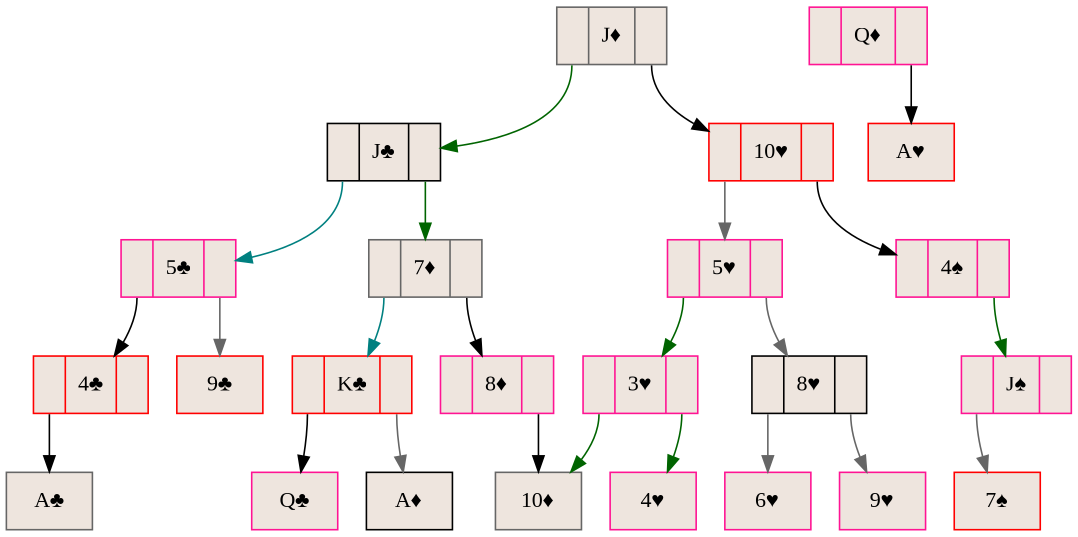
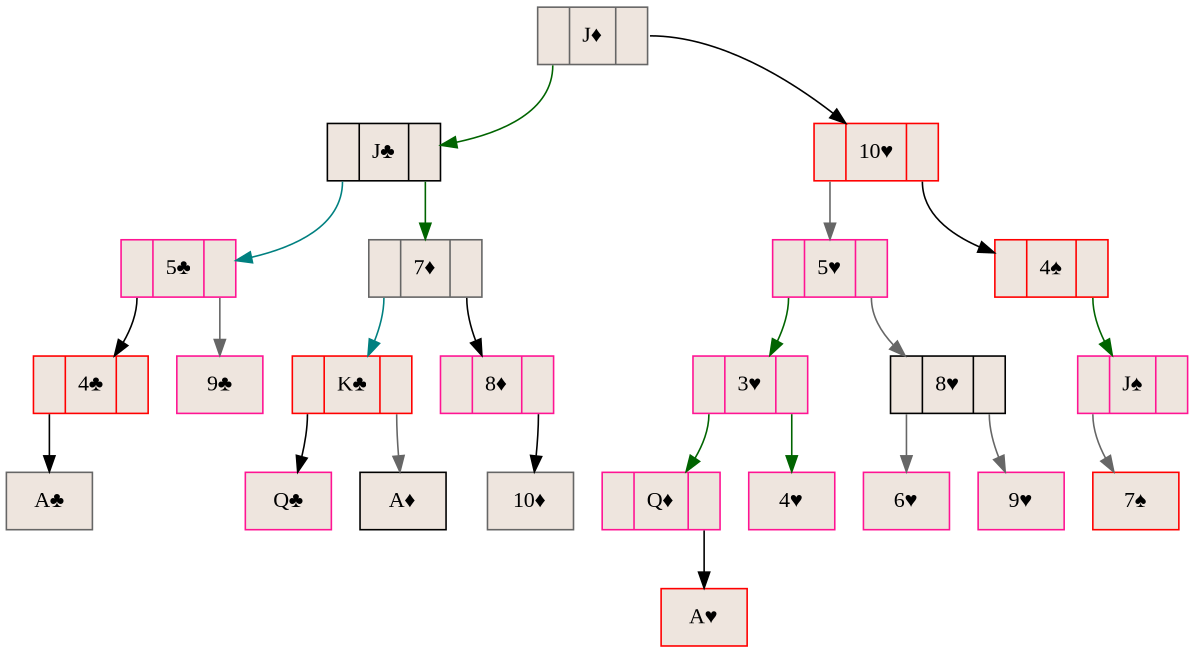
(953, 268) -> (1051, 268)
(220, 385) -> (220, 385)
(594, 438) -> (705, 437)
